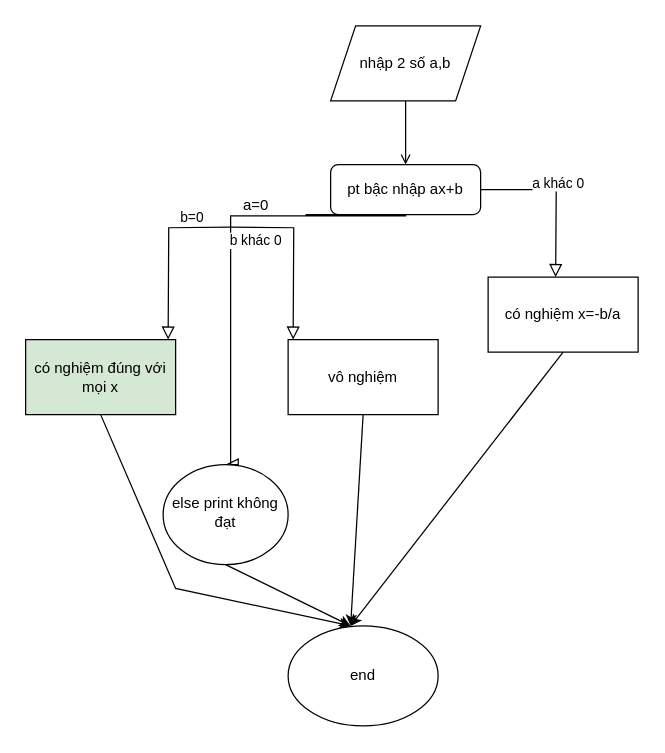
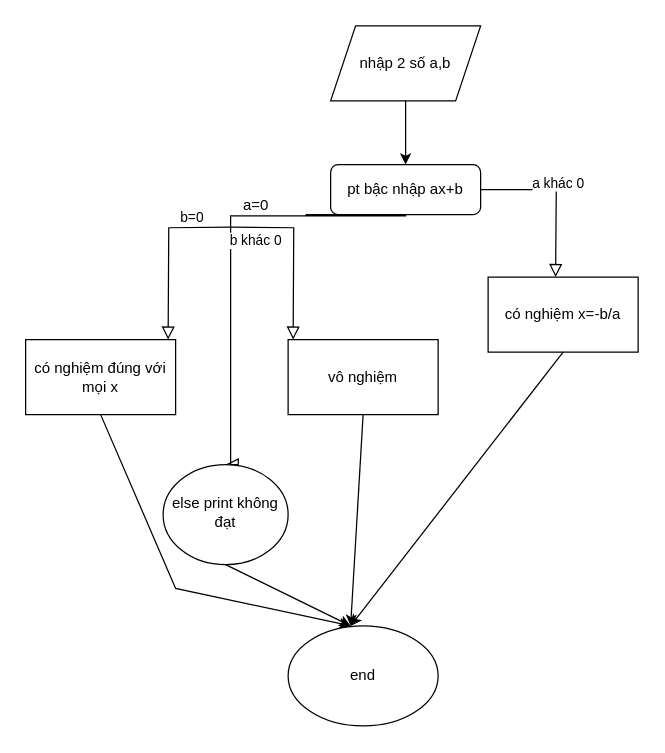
(406, 156) -> (406, 154)
(101, 377) -> (101, 377)
